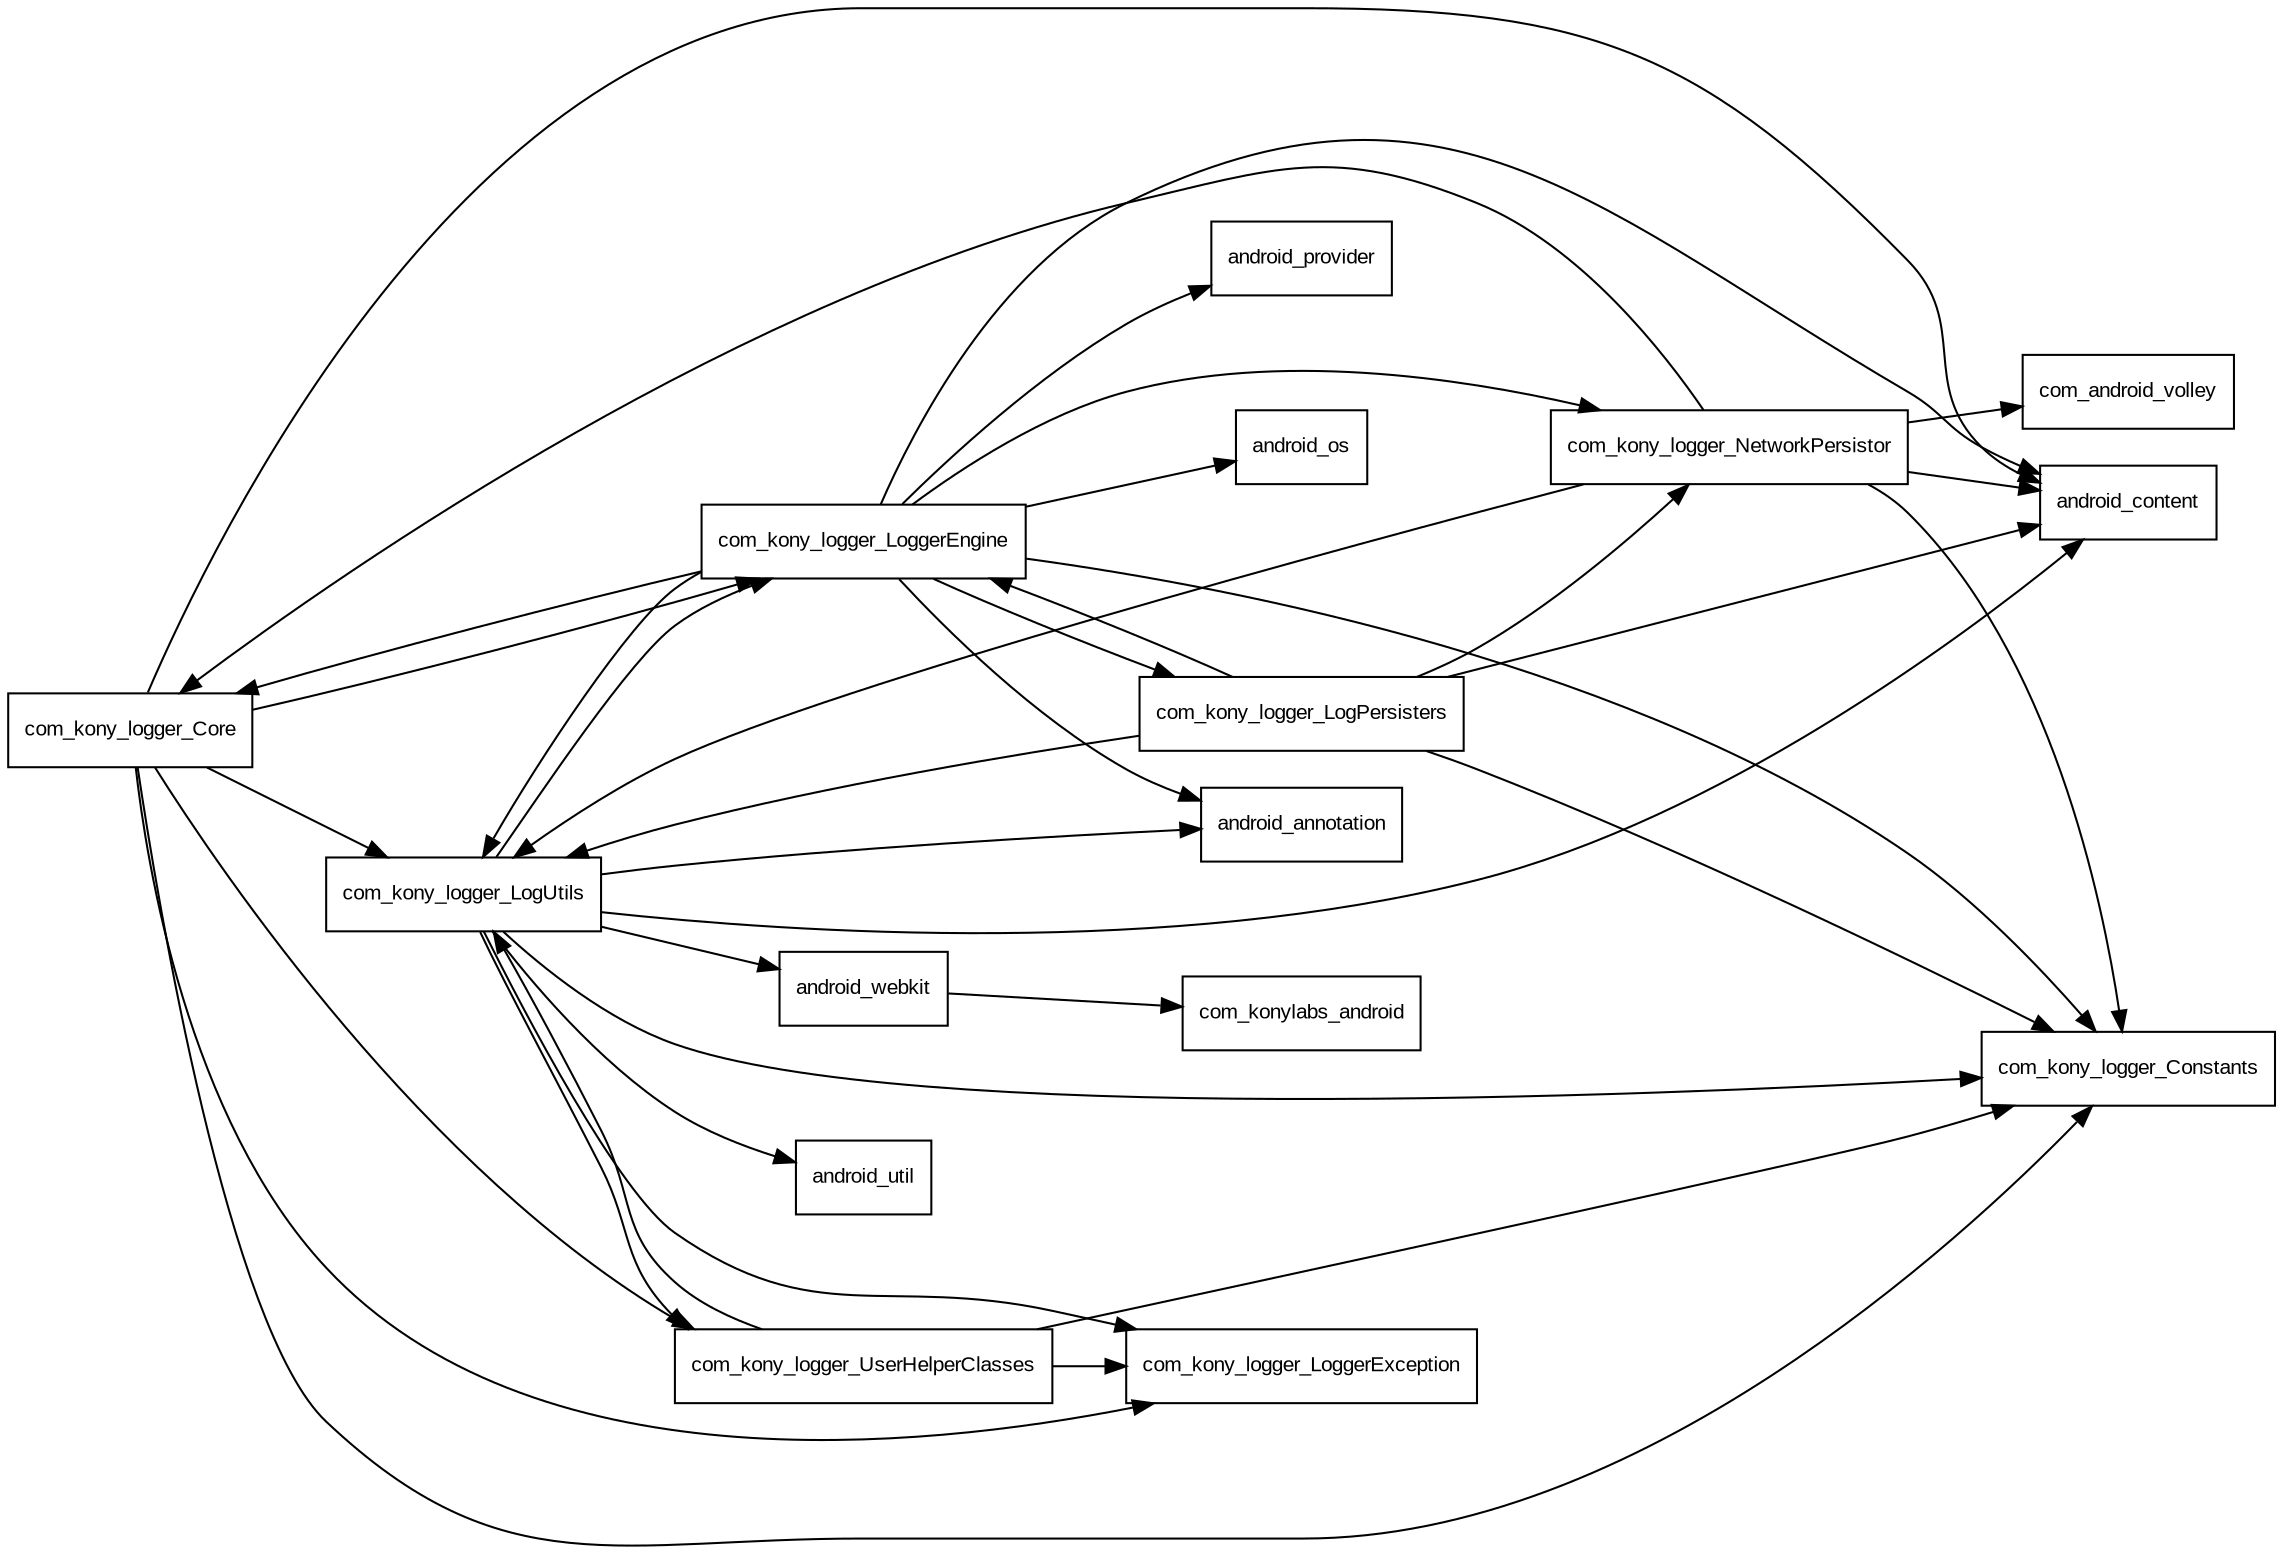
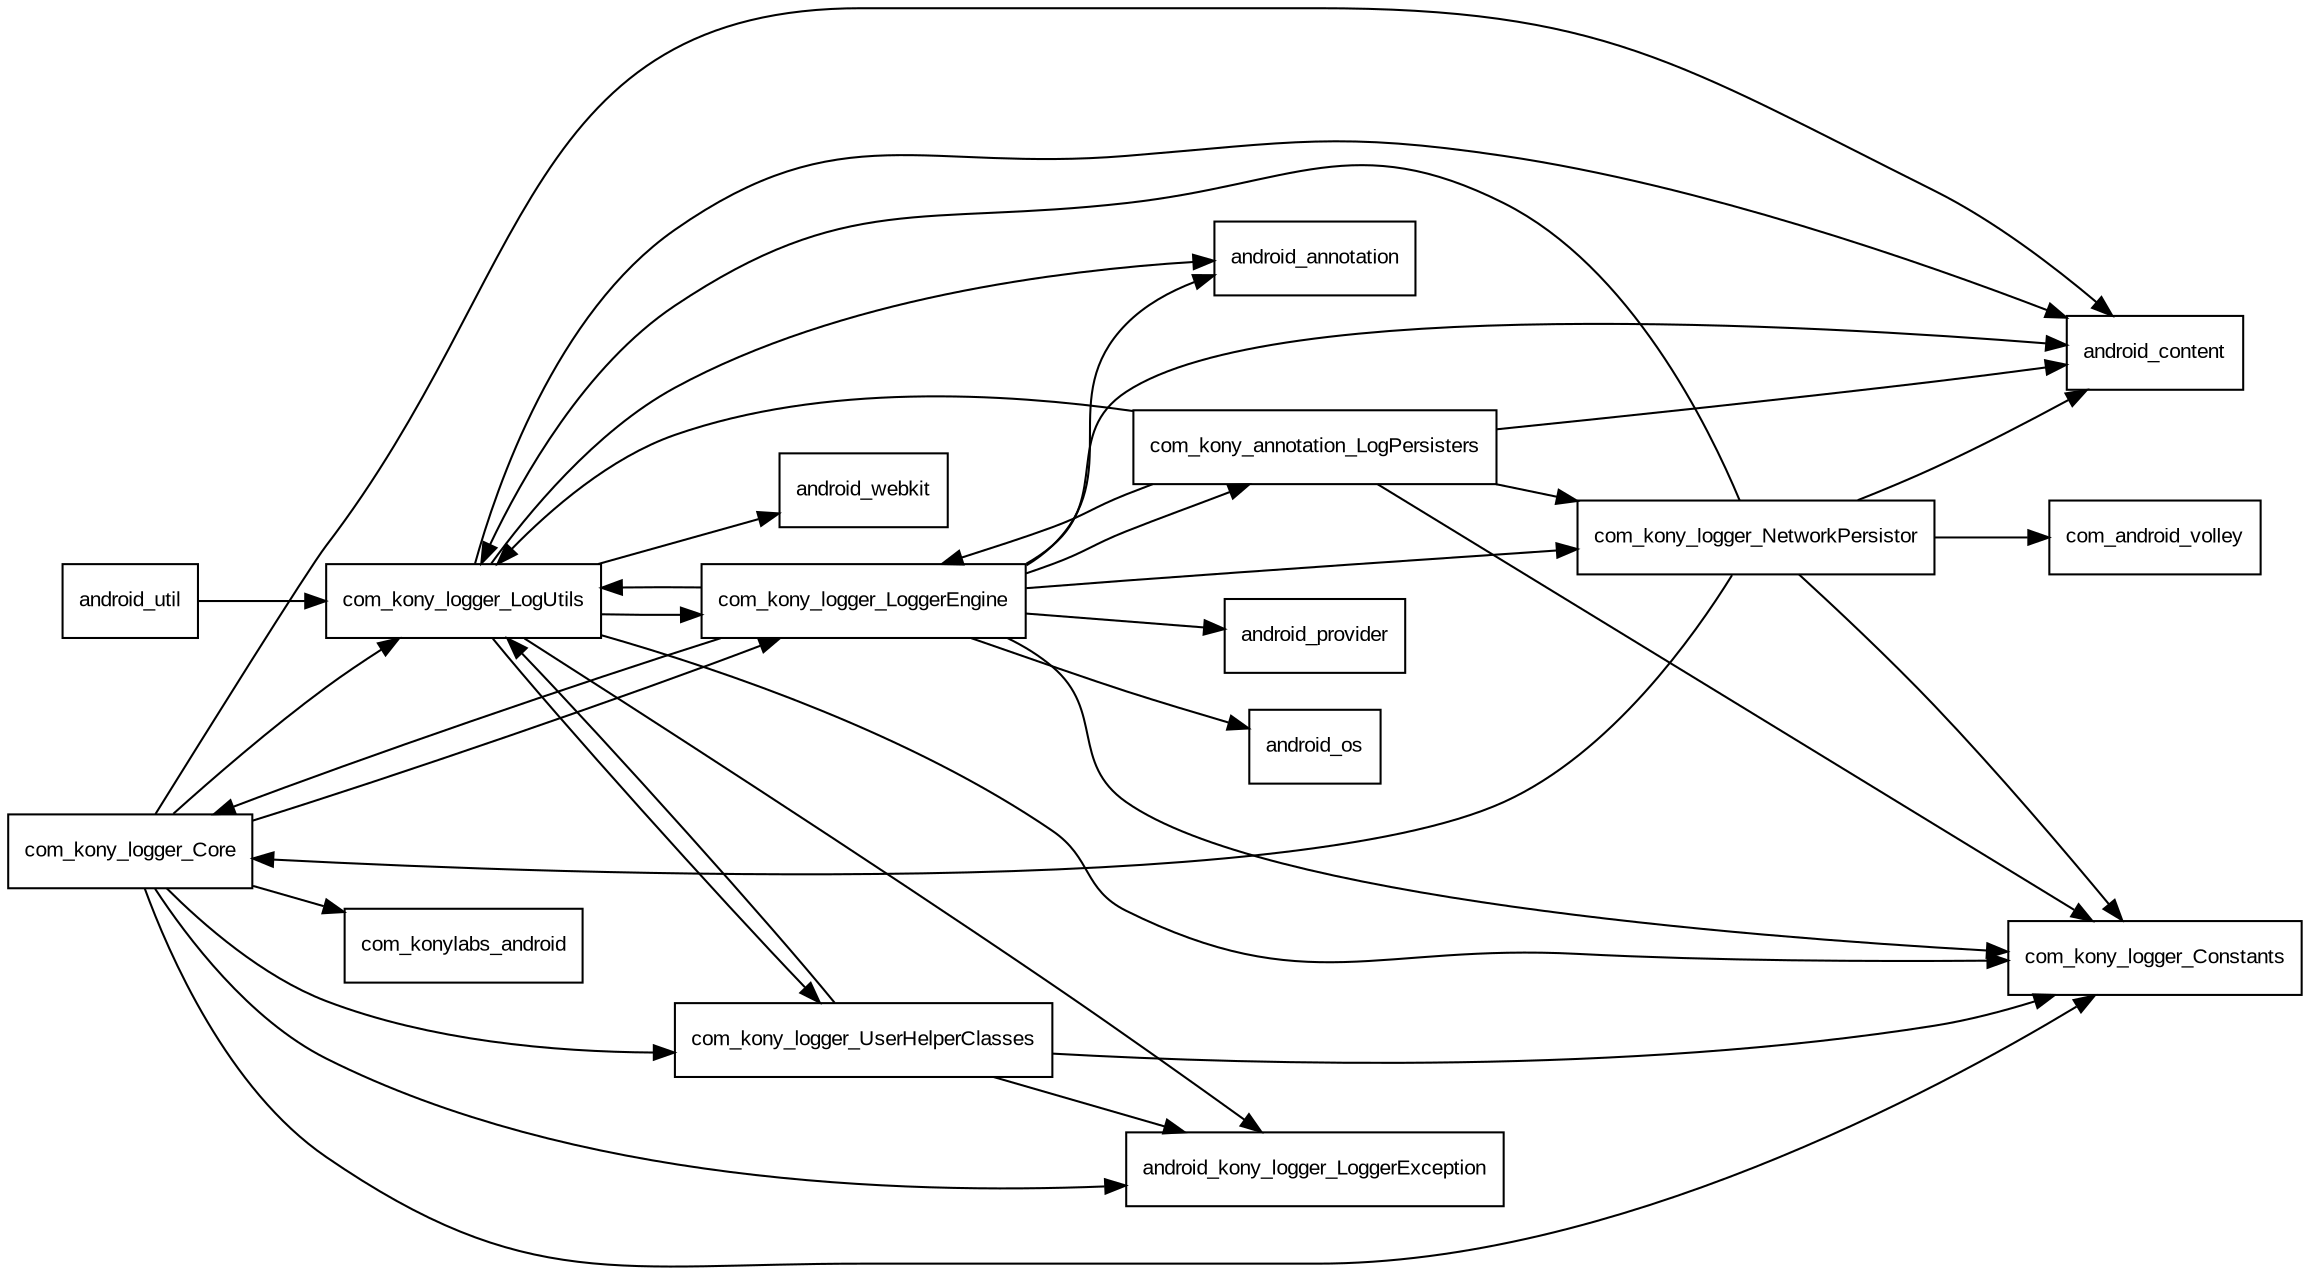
(1302, 714) -> (1315, 447)
(1055, 999) -> (288, 896)
(616, 1067) -> (252, 601)
(1302, 1366) -> (1315, 1169)
